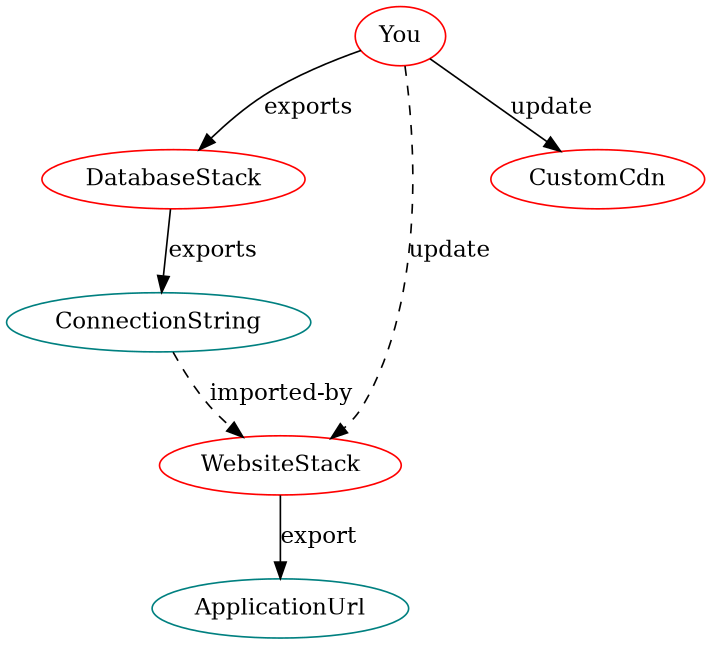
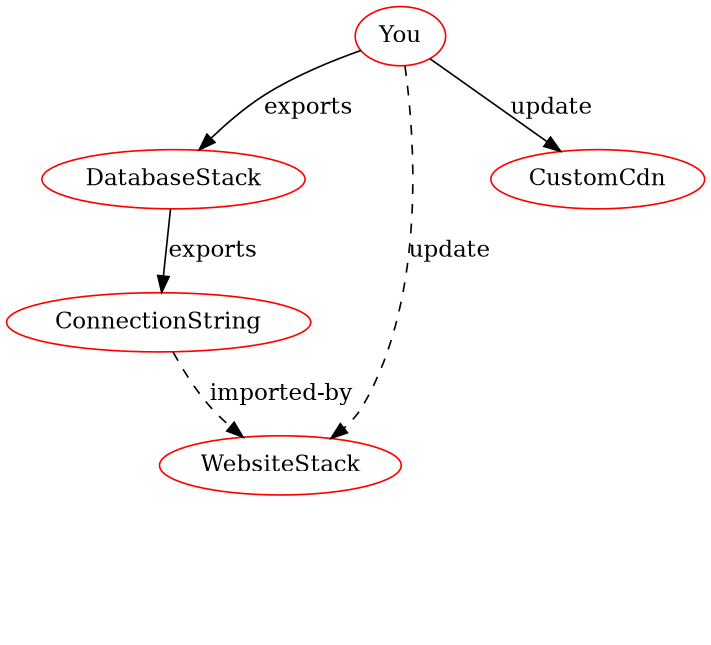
(159, 322) -> (159, 322)
(280, 608) -> none
